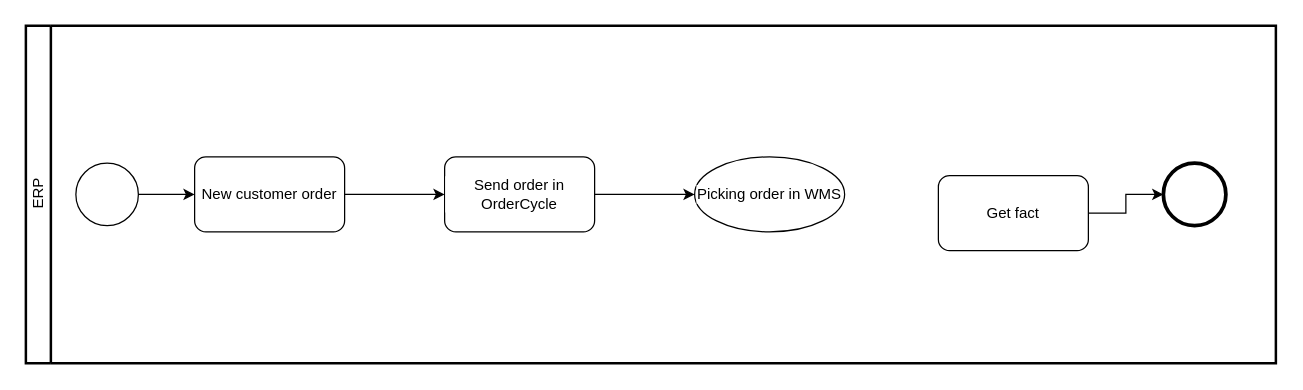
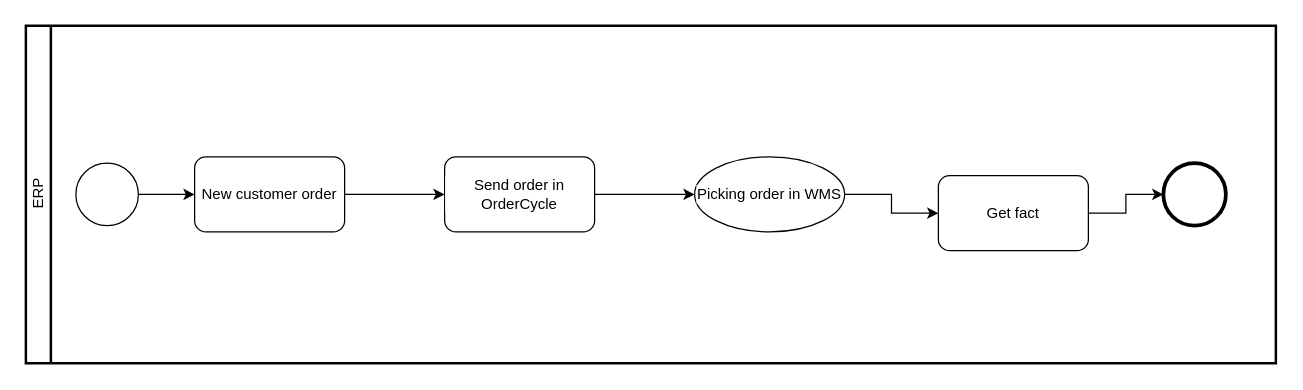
none -> (891, 200)
